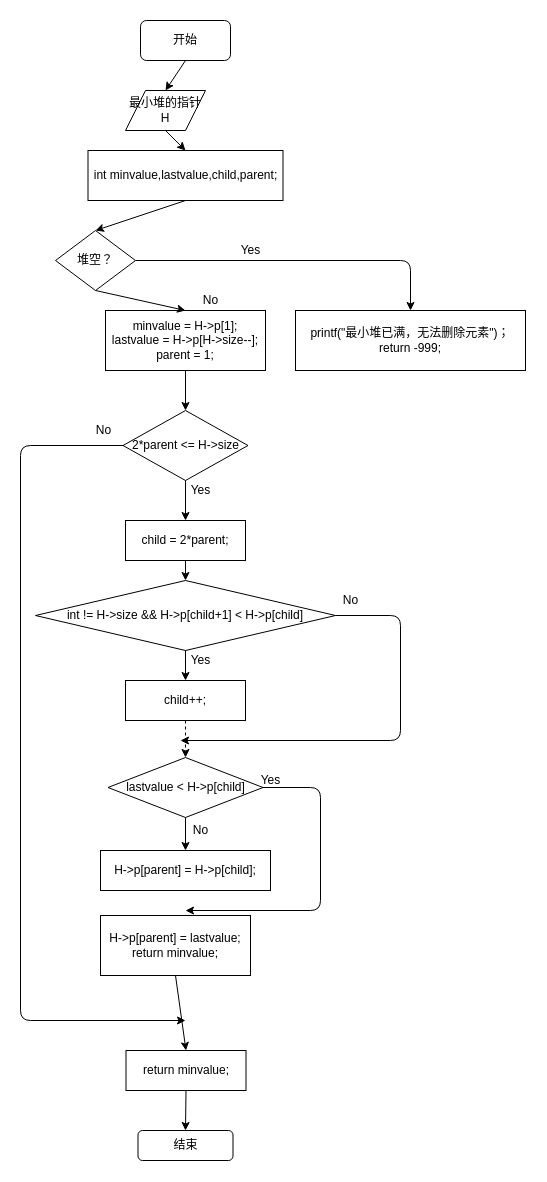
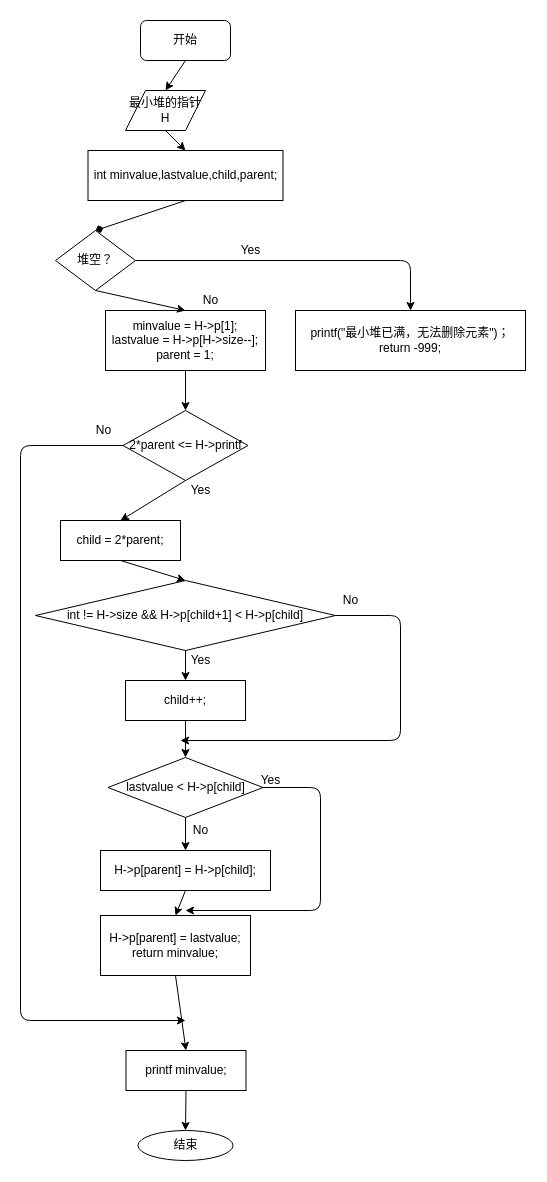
(103, 228) -> (104, 228)
(186, 446) -> (186, 446)
(186, 541) -> (121, 541)
(186, 736) -> (186, 736)
none -> (182, 900)
(187, 1071) -> (187, 1071)
(186, 1146) -> (186, 1146)
